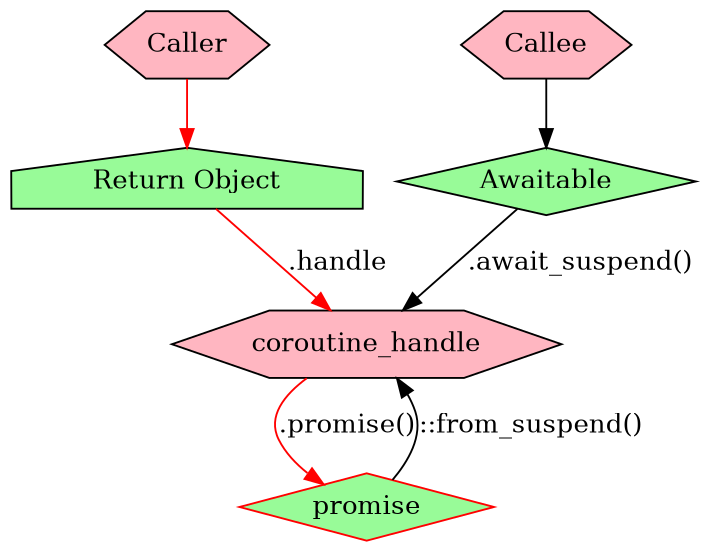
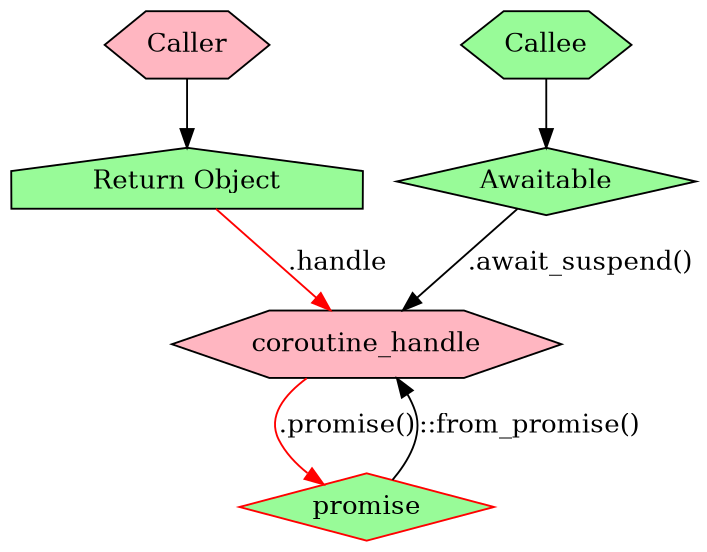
(546, 45) -> (546, 45)
(187, 104) -> (187, 104)
(531, 426) -> (529, 426)
